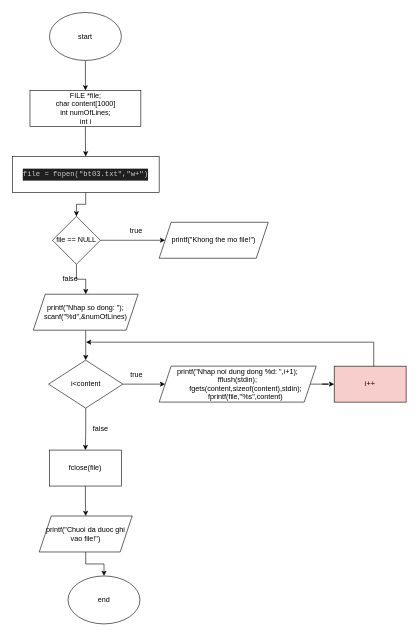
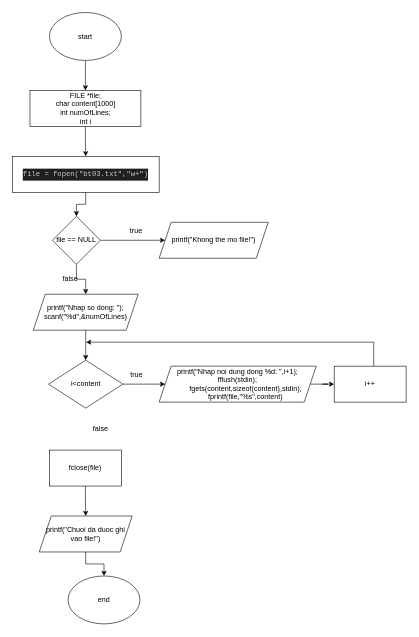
(371, 384) -> (371, 384)
(86, 438) -> none
